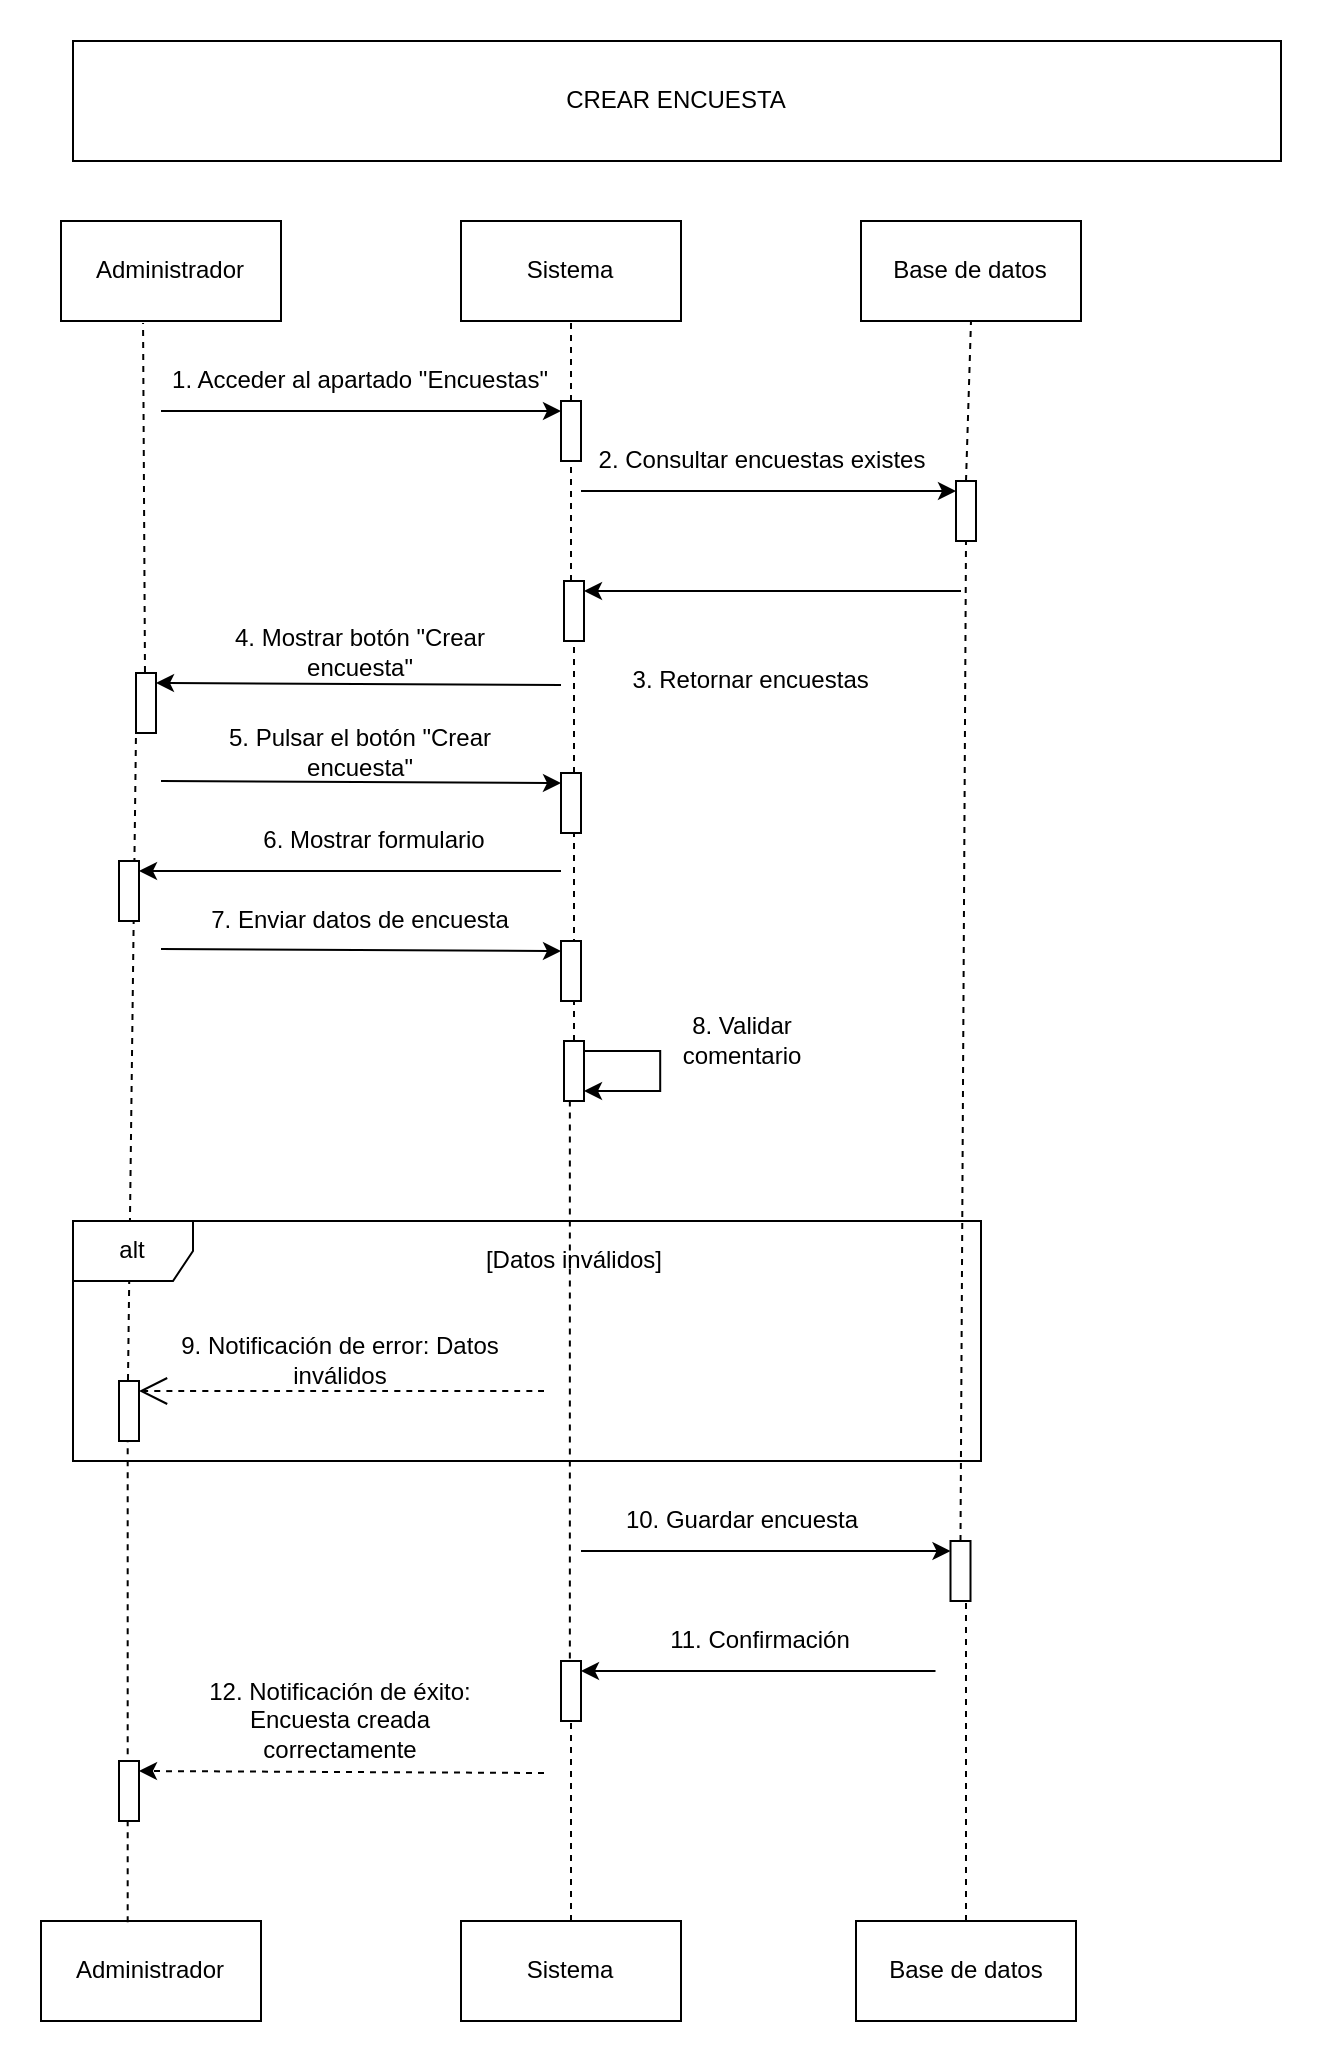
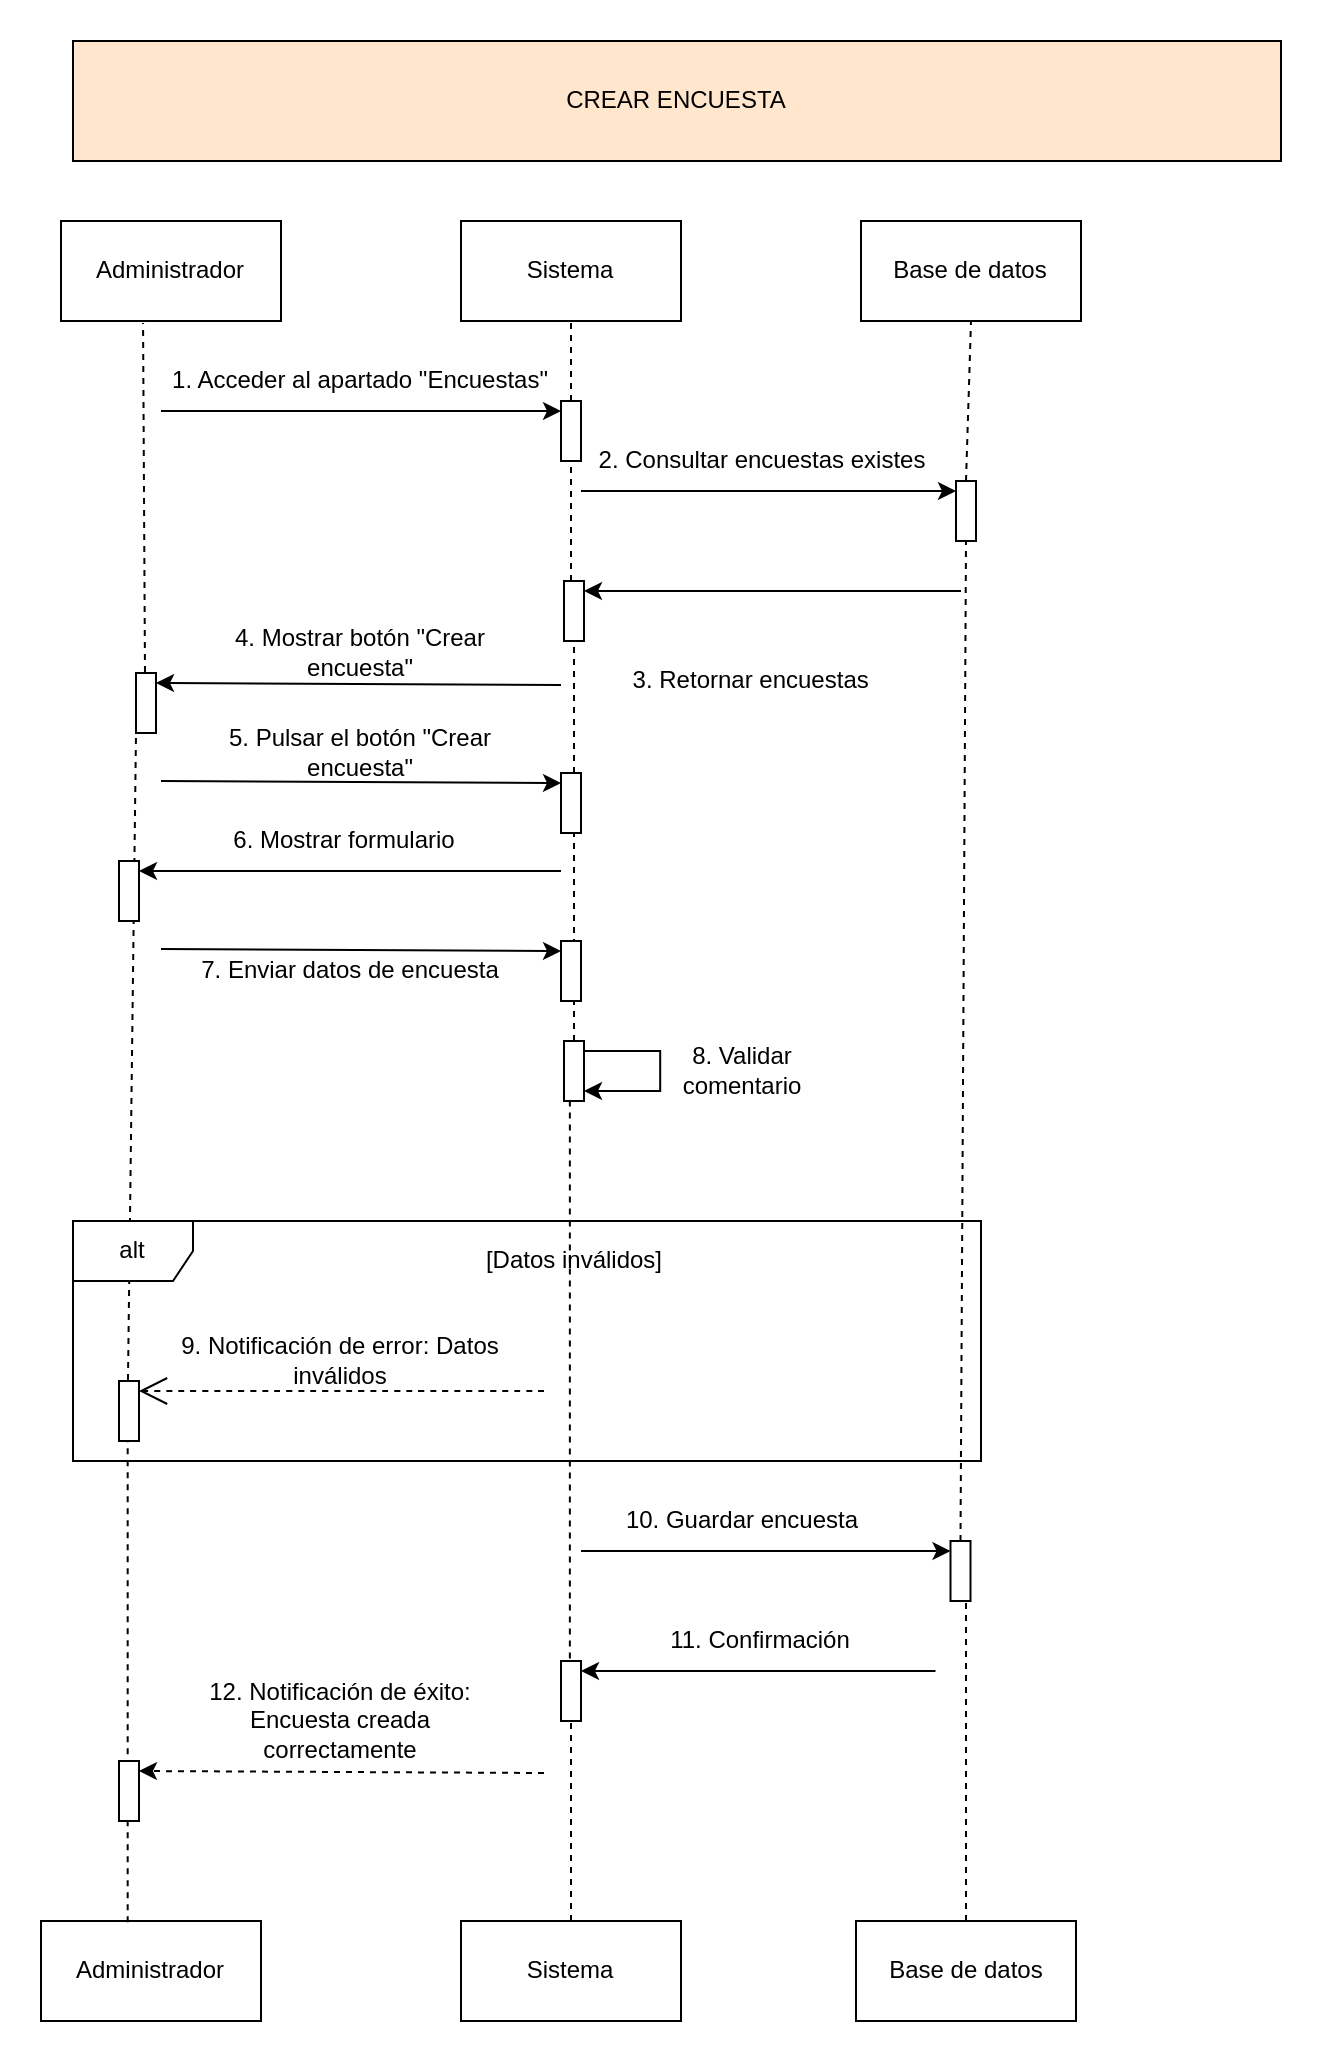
(677, 101) -> (677, 101)
(374, 841) -> (344, 841)
(361, 921) -> (351, 971)
(743, 1041) -> (743, 1071)
